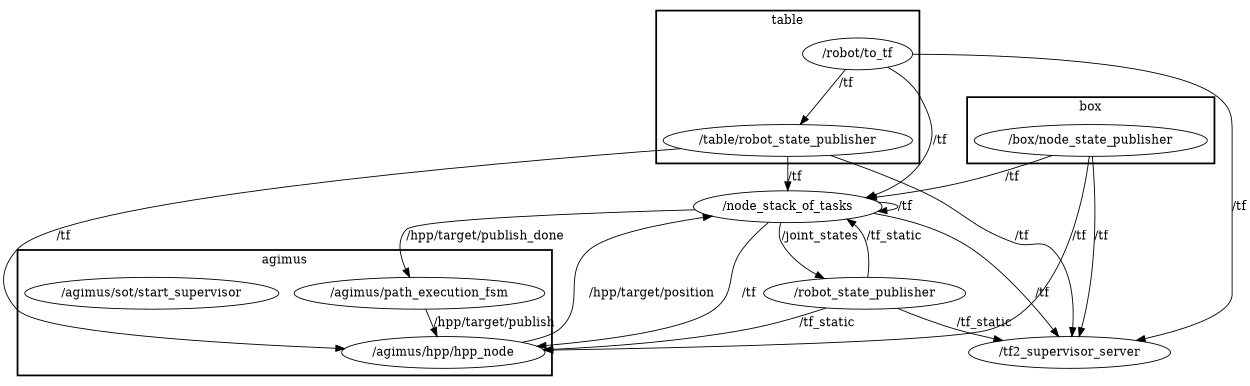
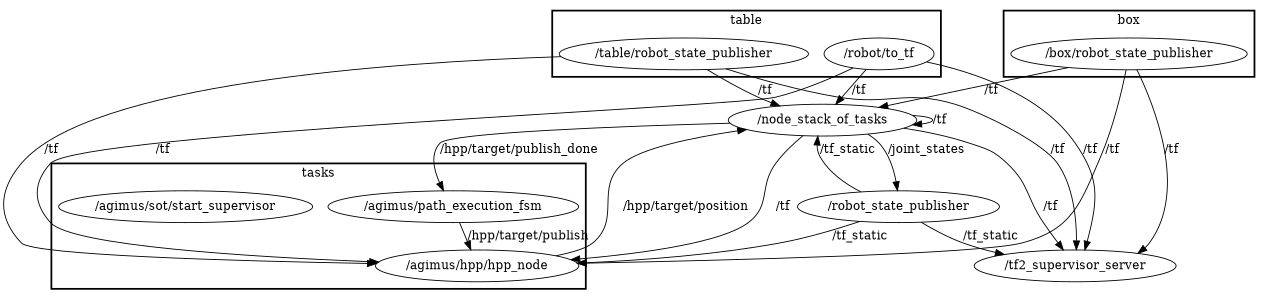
(826, 93) -> (259, 134)
(1091, 140) -> (1129, 54)
(285, 260) -> (319, 174)
